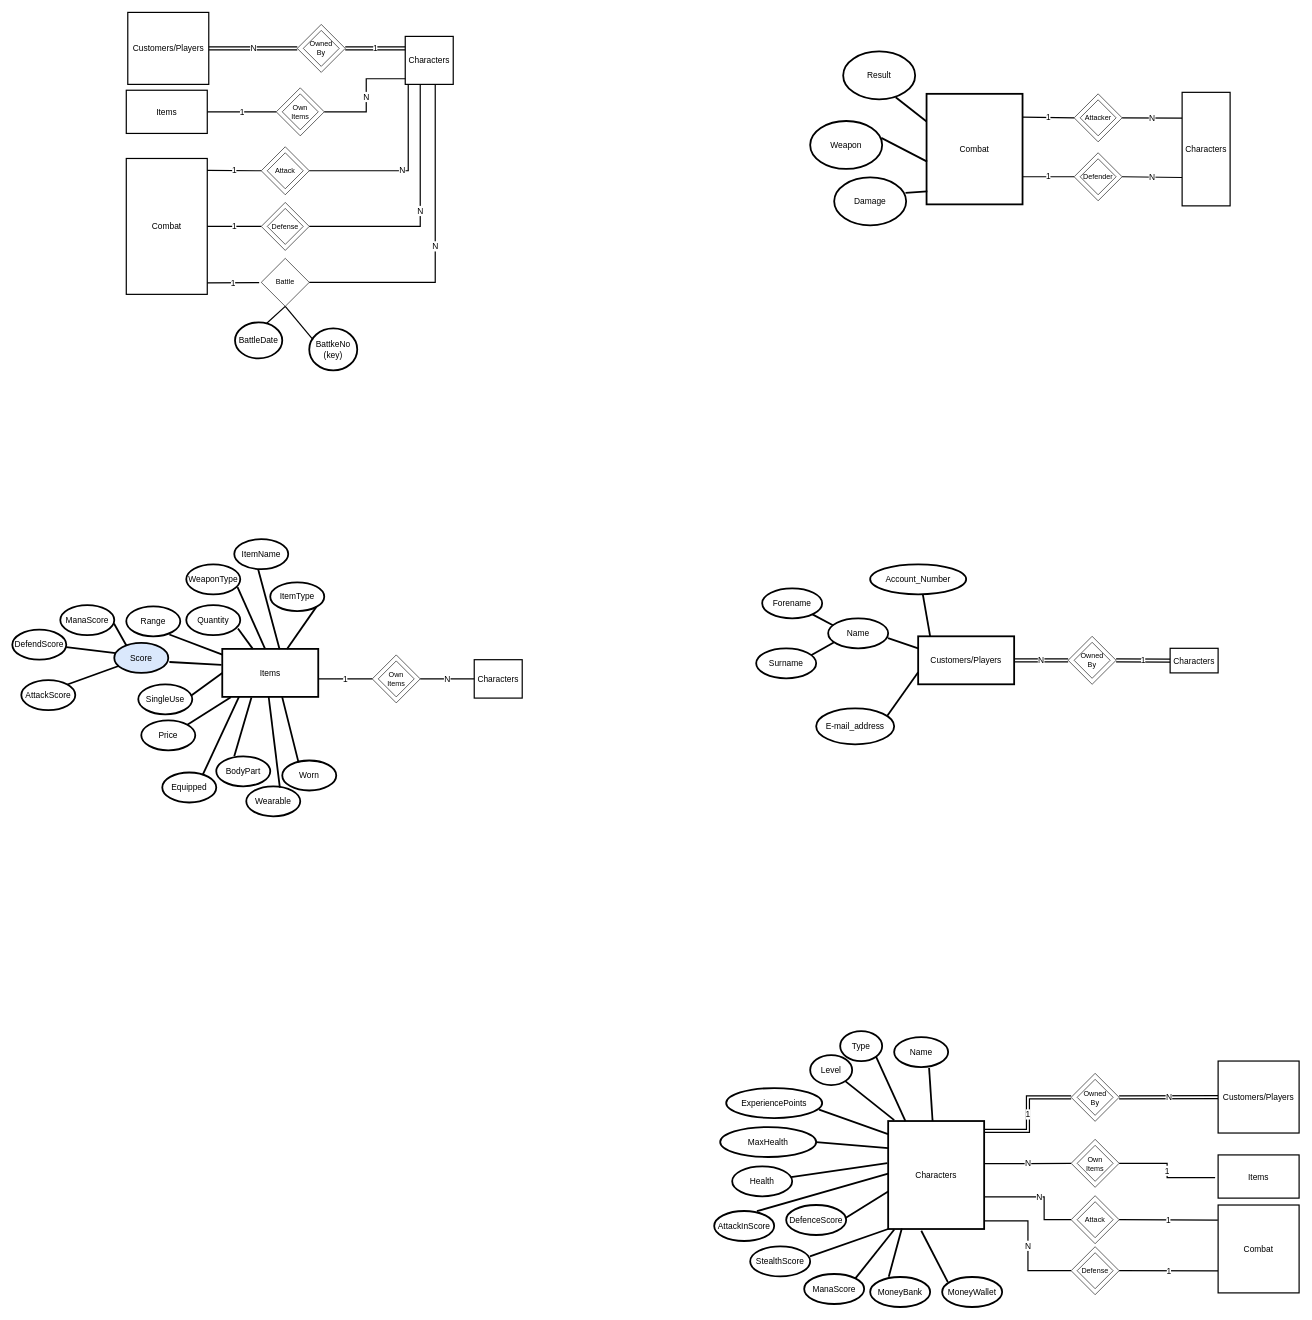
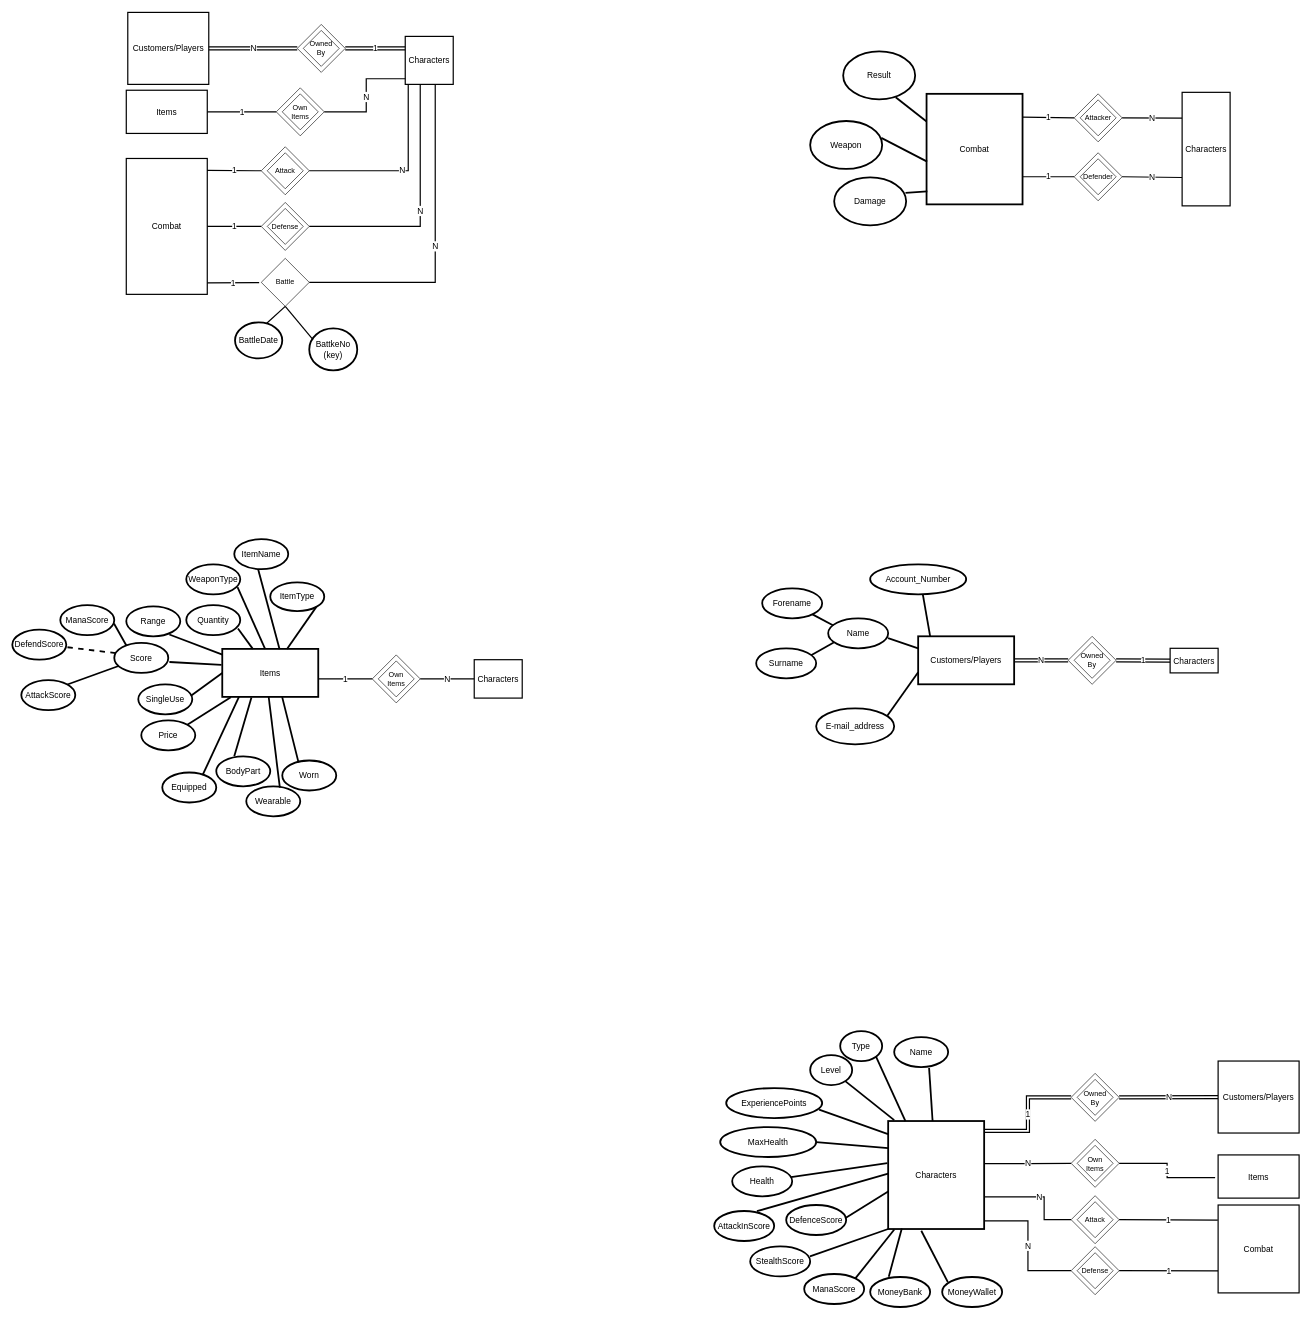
(92, 650) -> (92, 650)
(141, 658) -> (141, 658)
